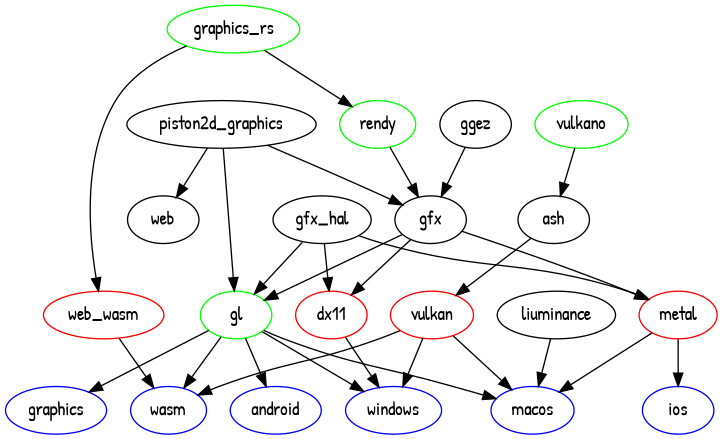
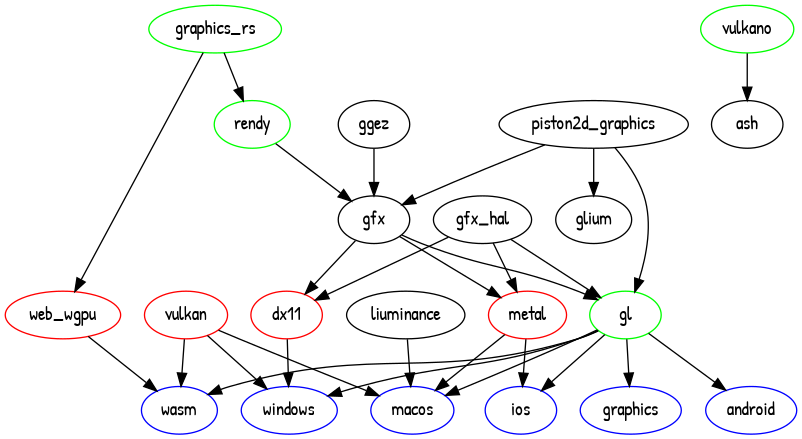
(163, 220) -> (594, 220)
(505, 258) -> none
(104, 315) -> (63, 315)
none -> (578, 358)
